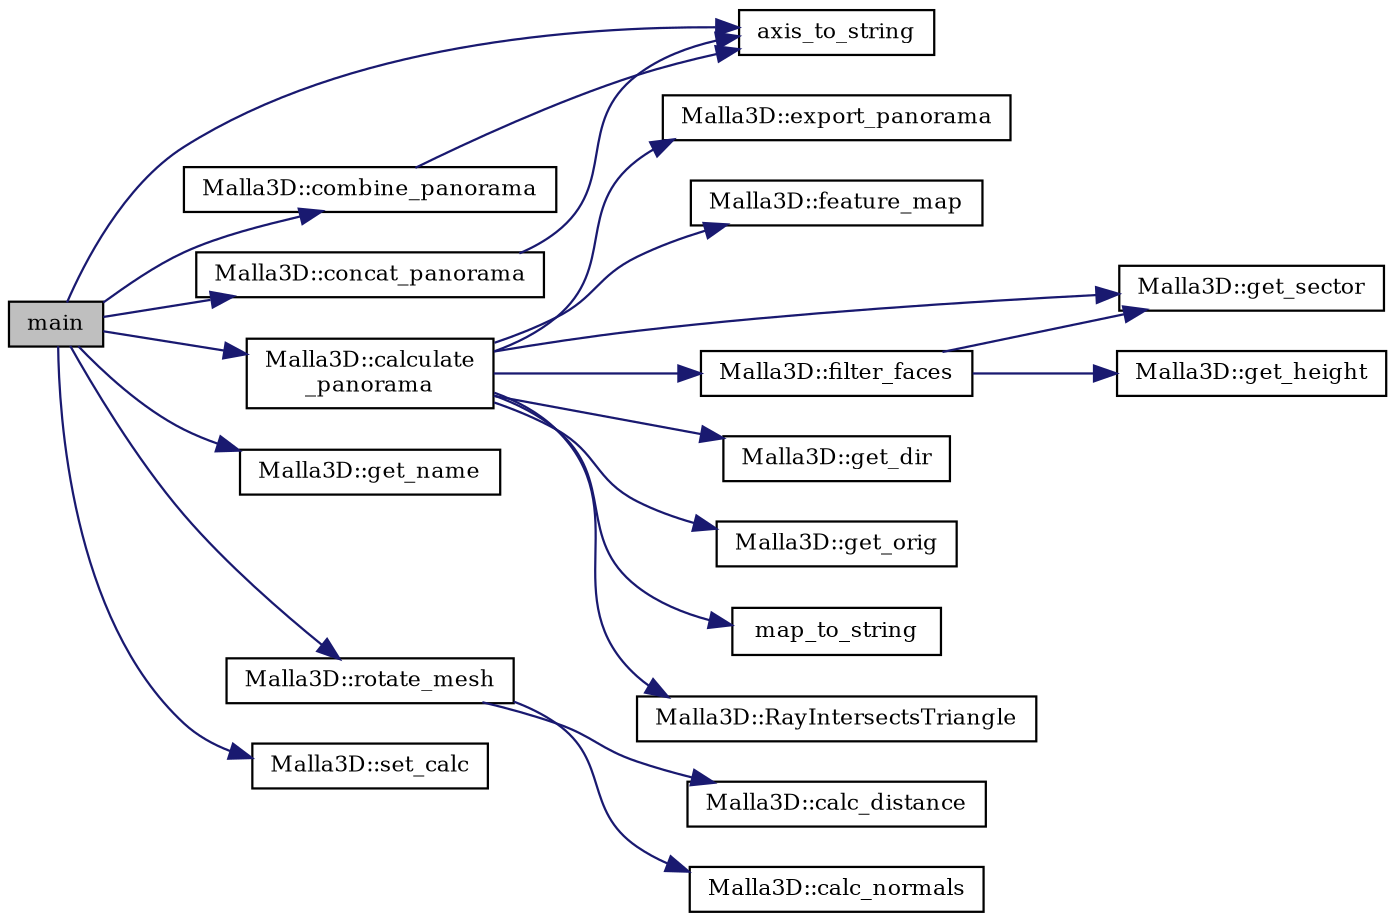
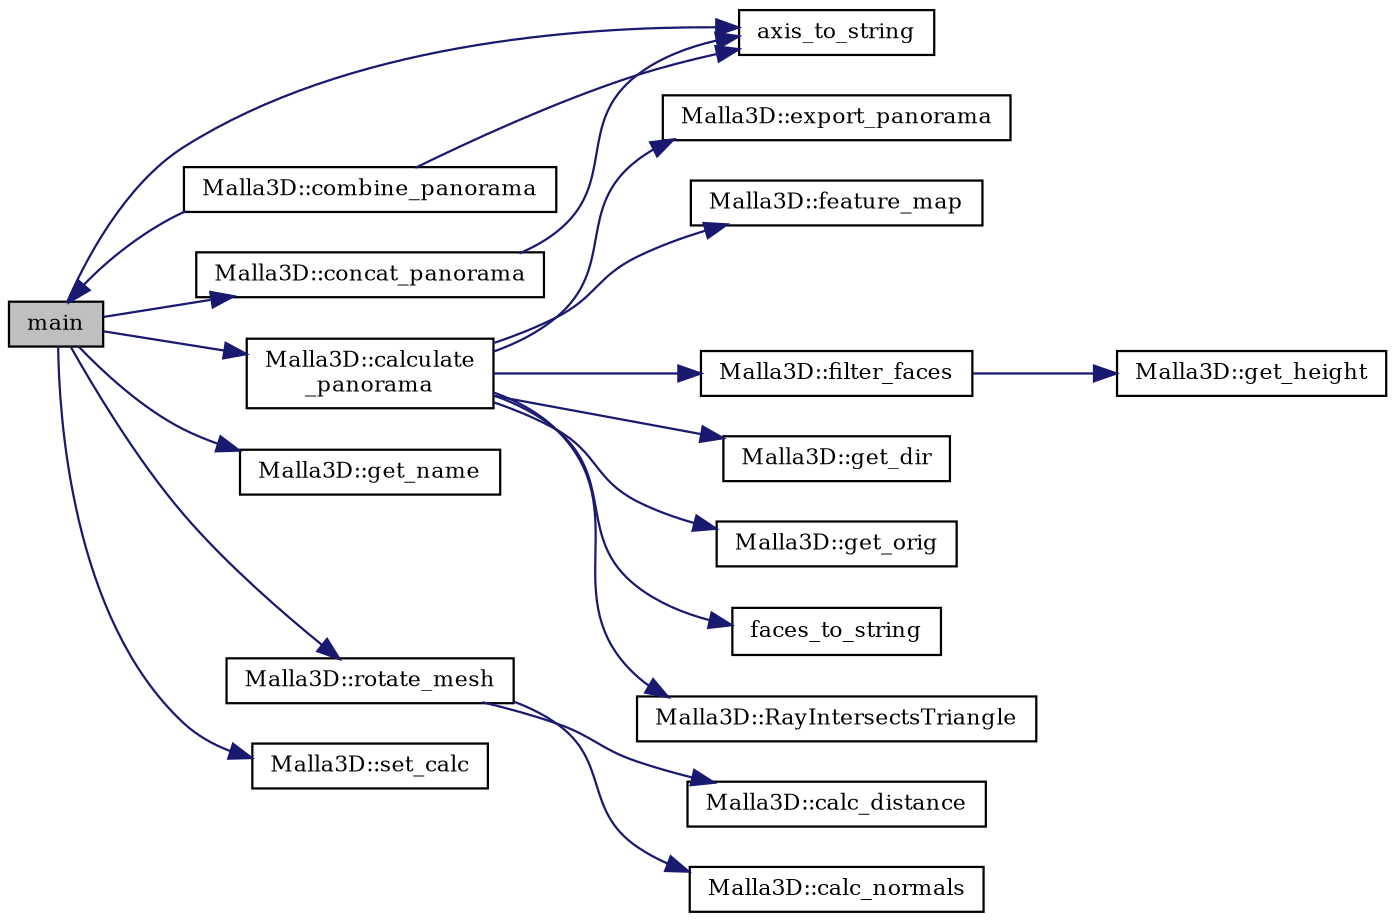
(196, 247) -> (132, 243)
(1252, 288) -> none
(837, 631) -> (837, 631)
